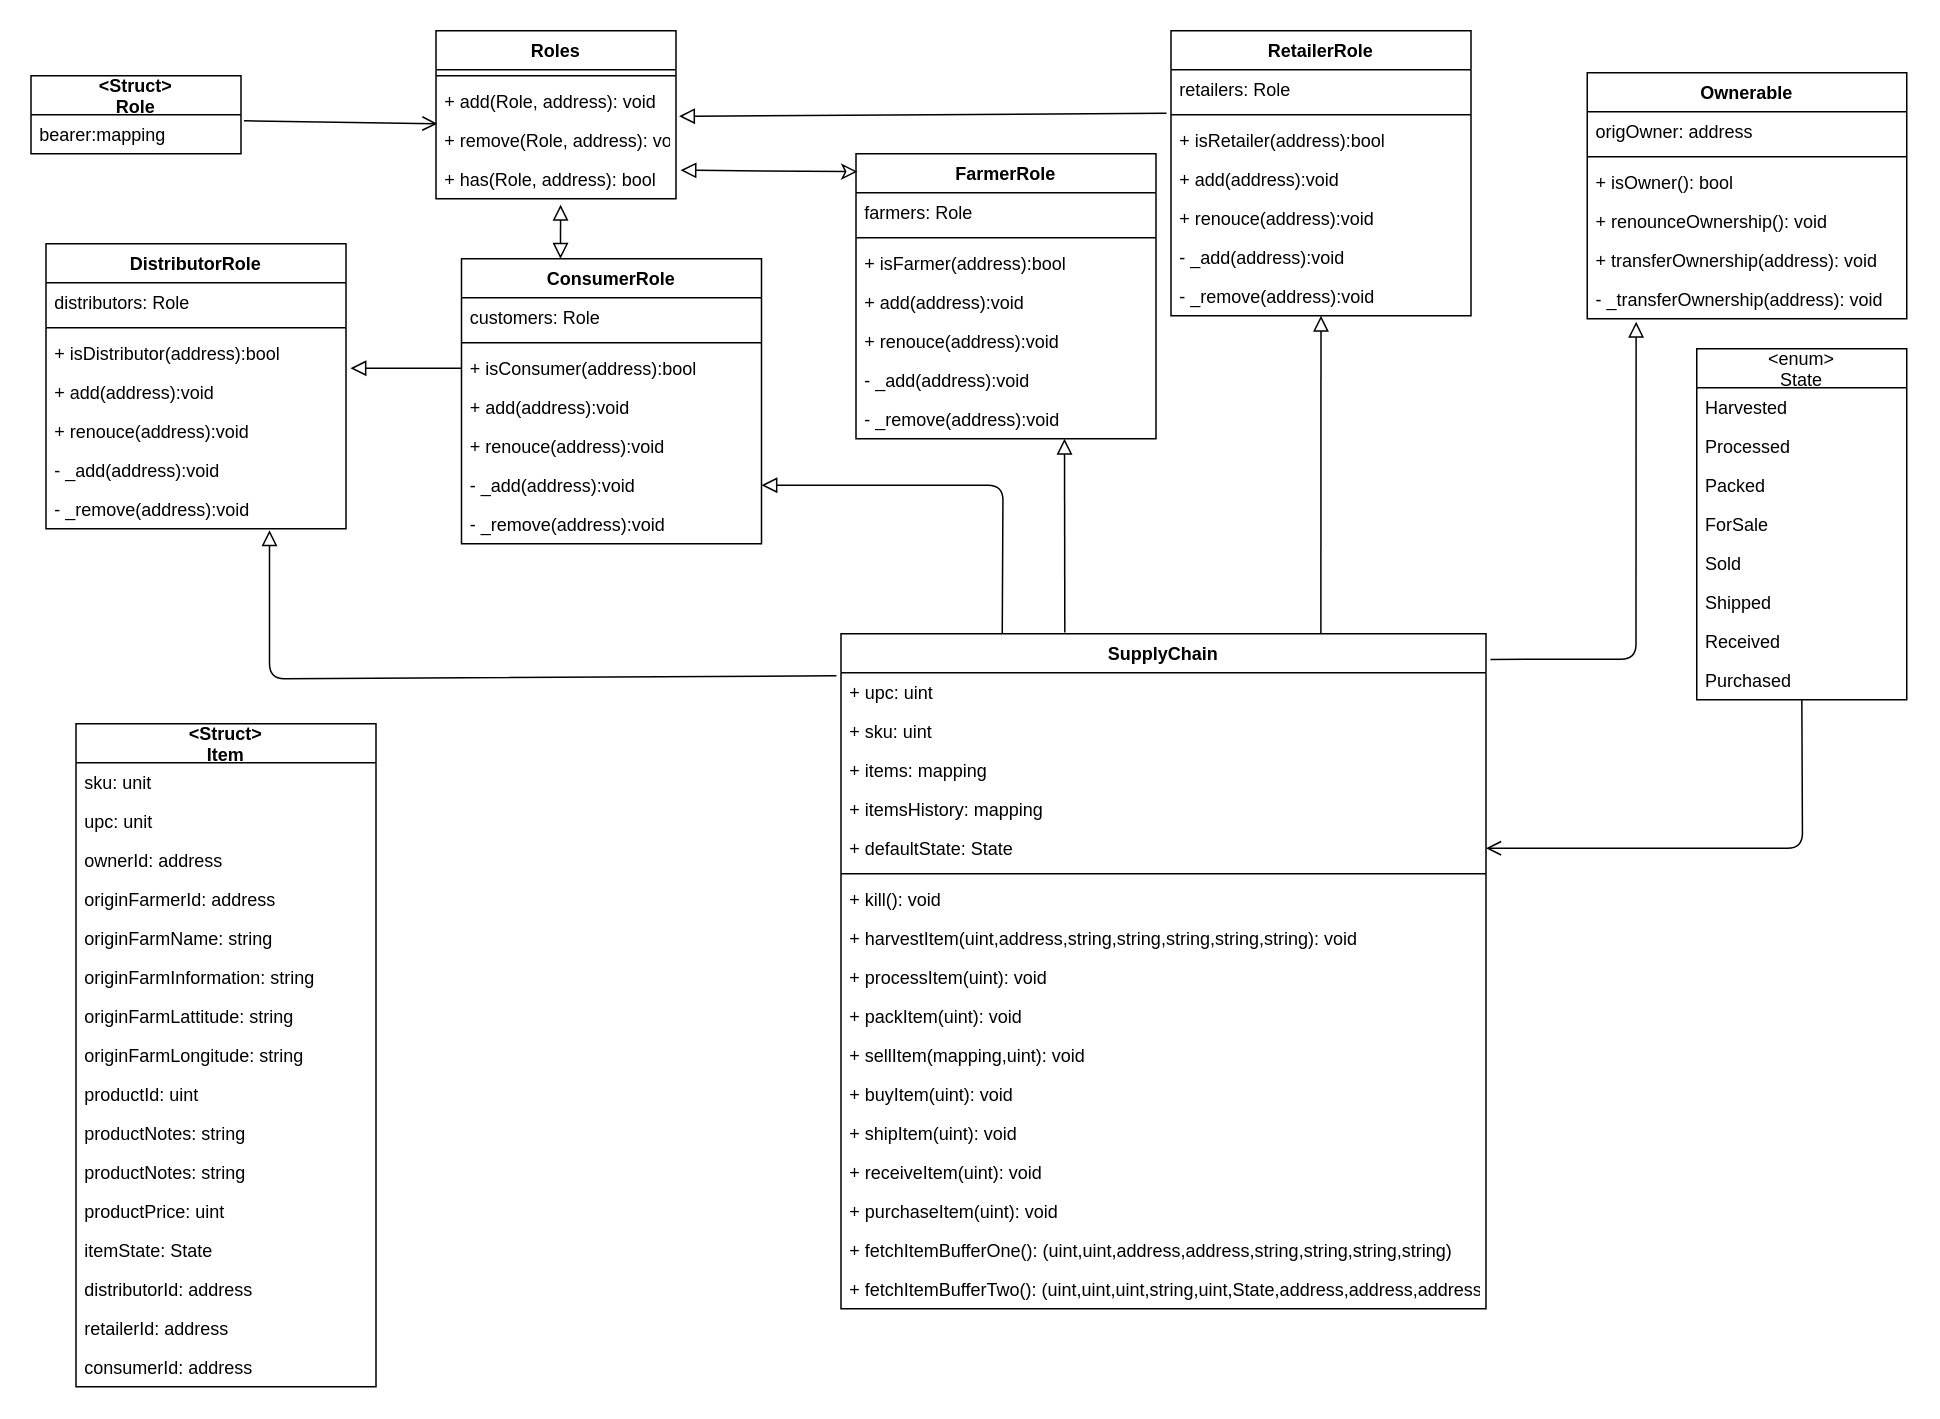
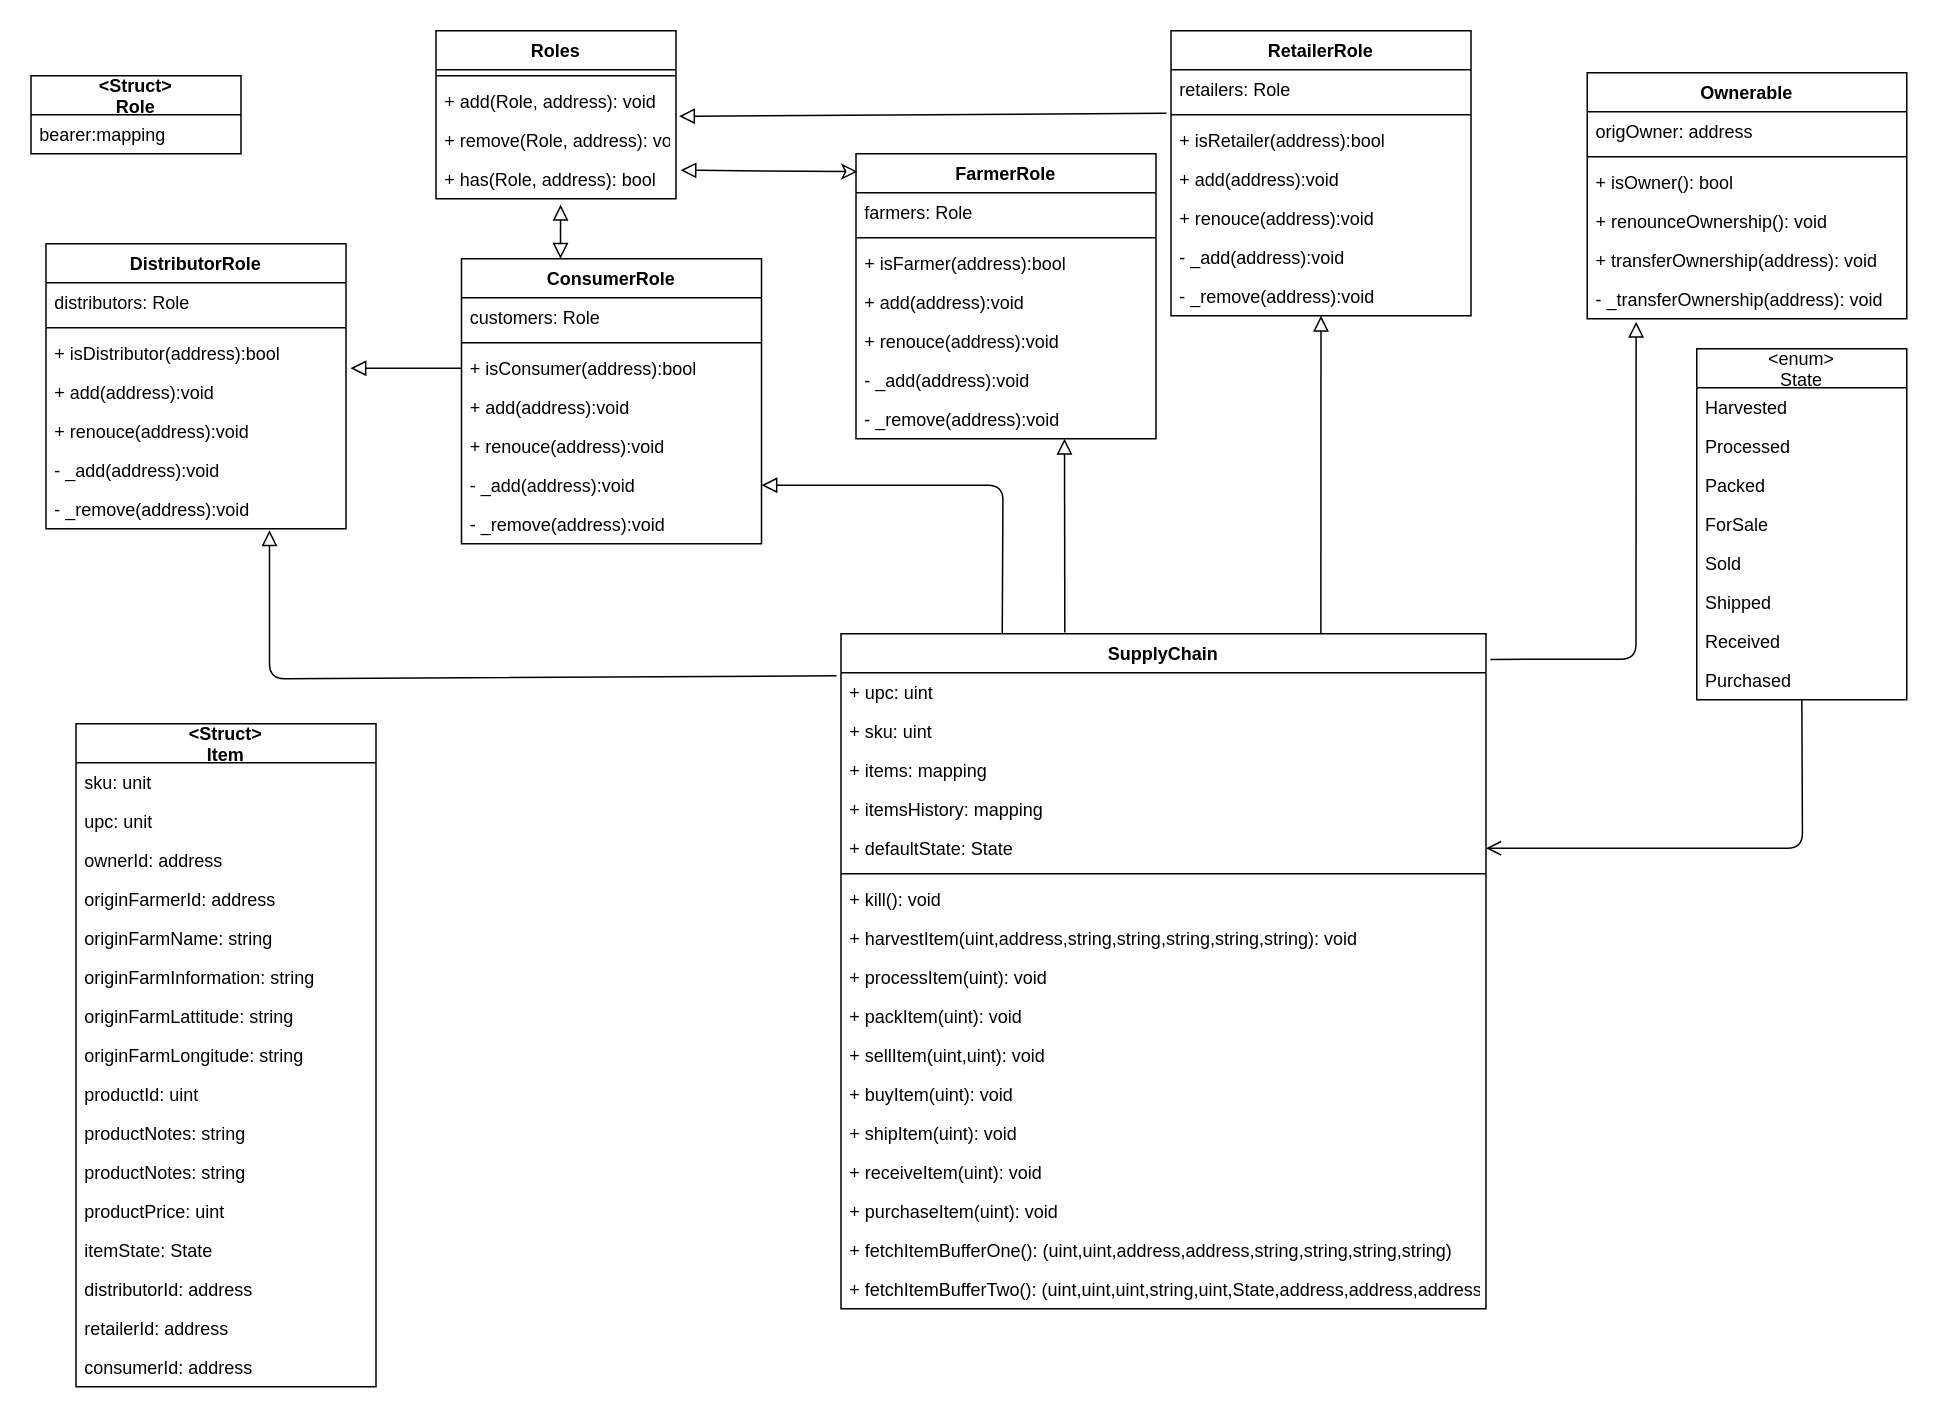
(338, 122) -> none
(979, 1056) -> (964, 1056)
